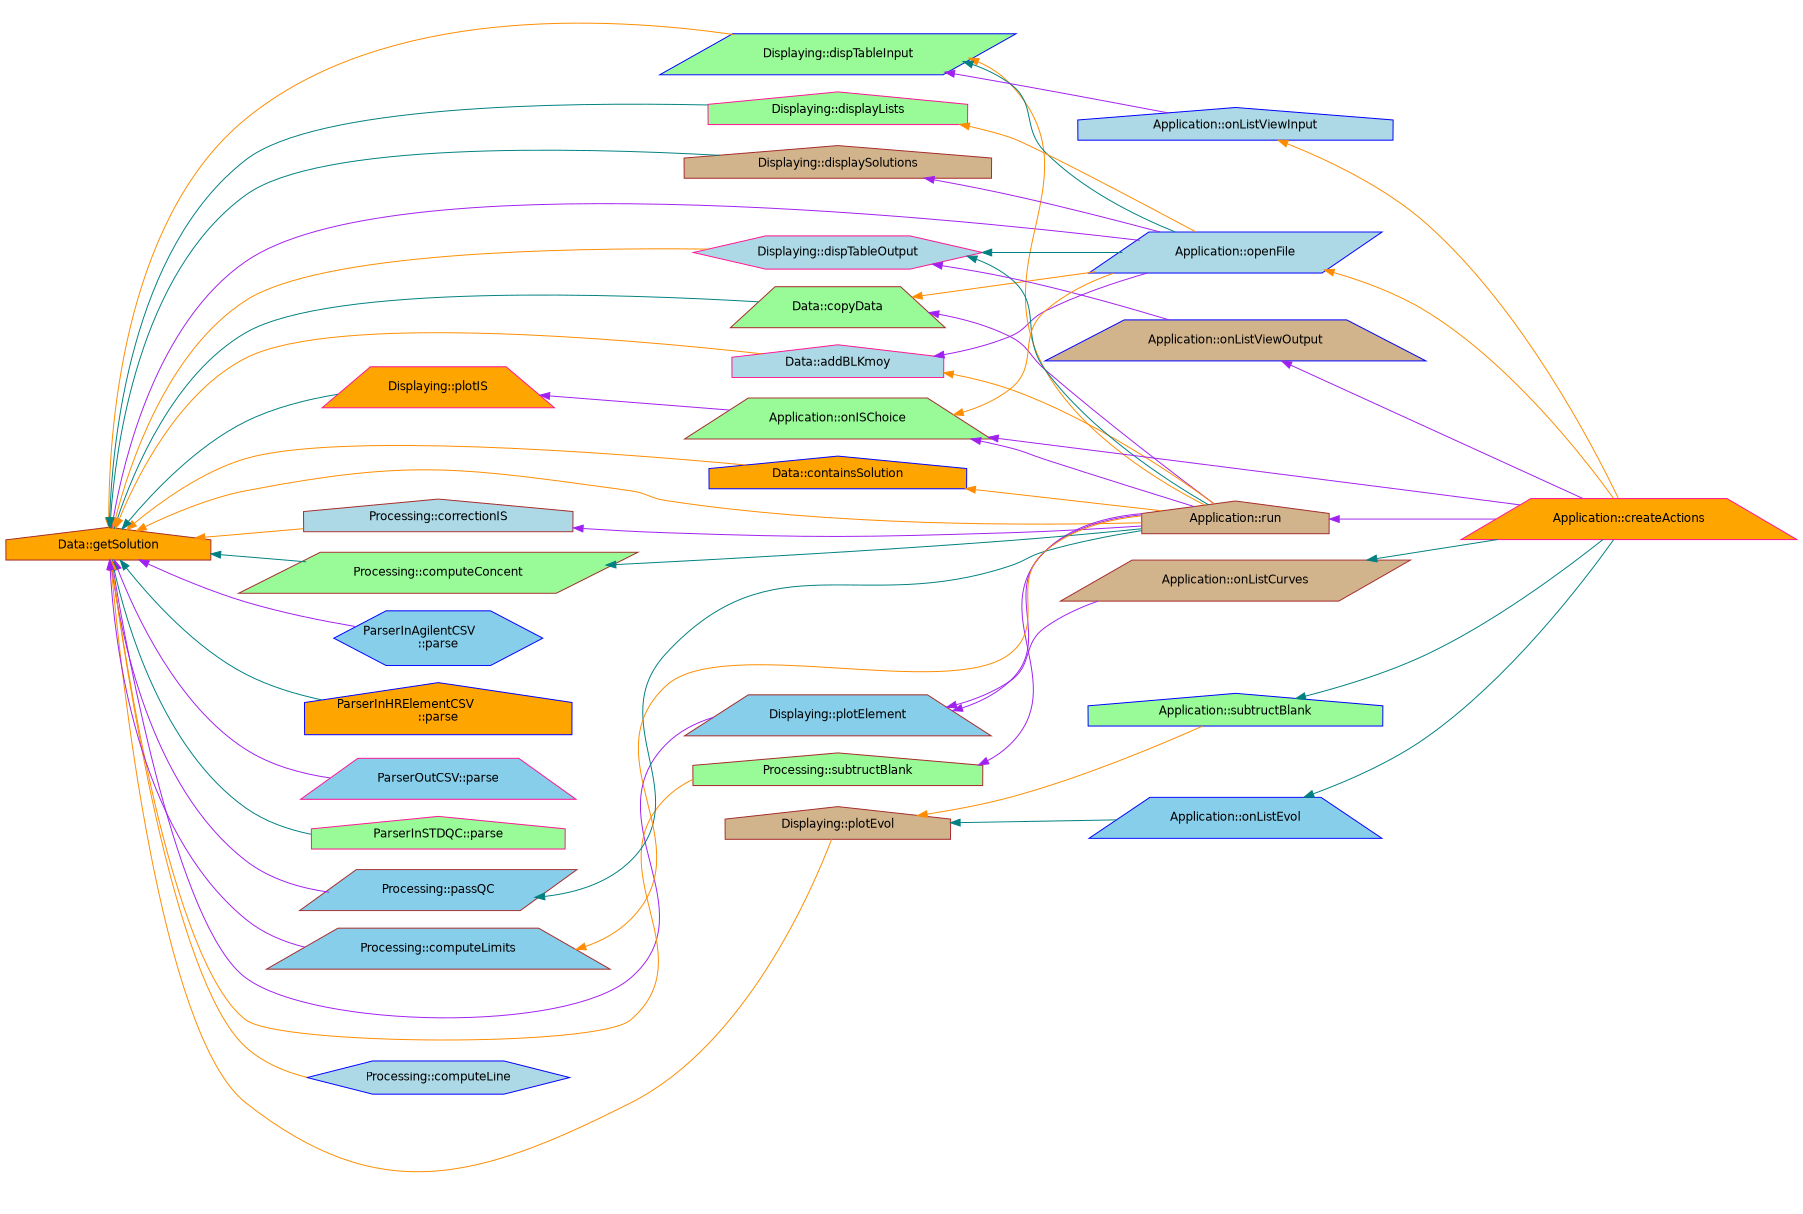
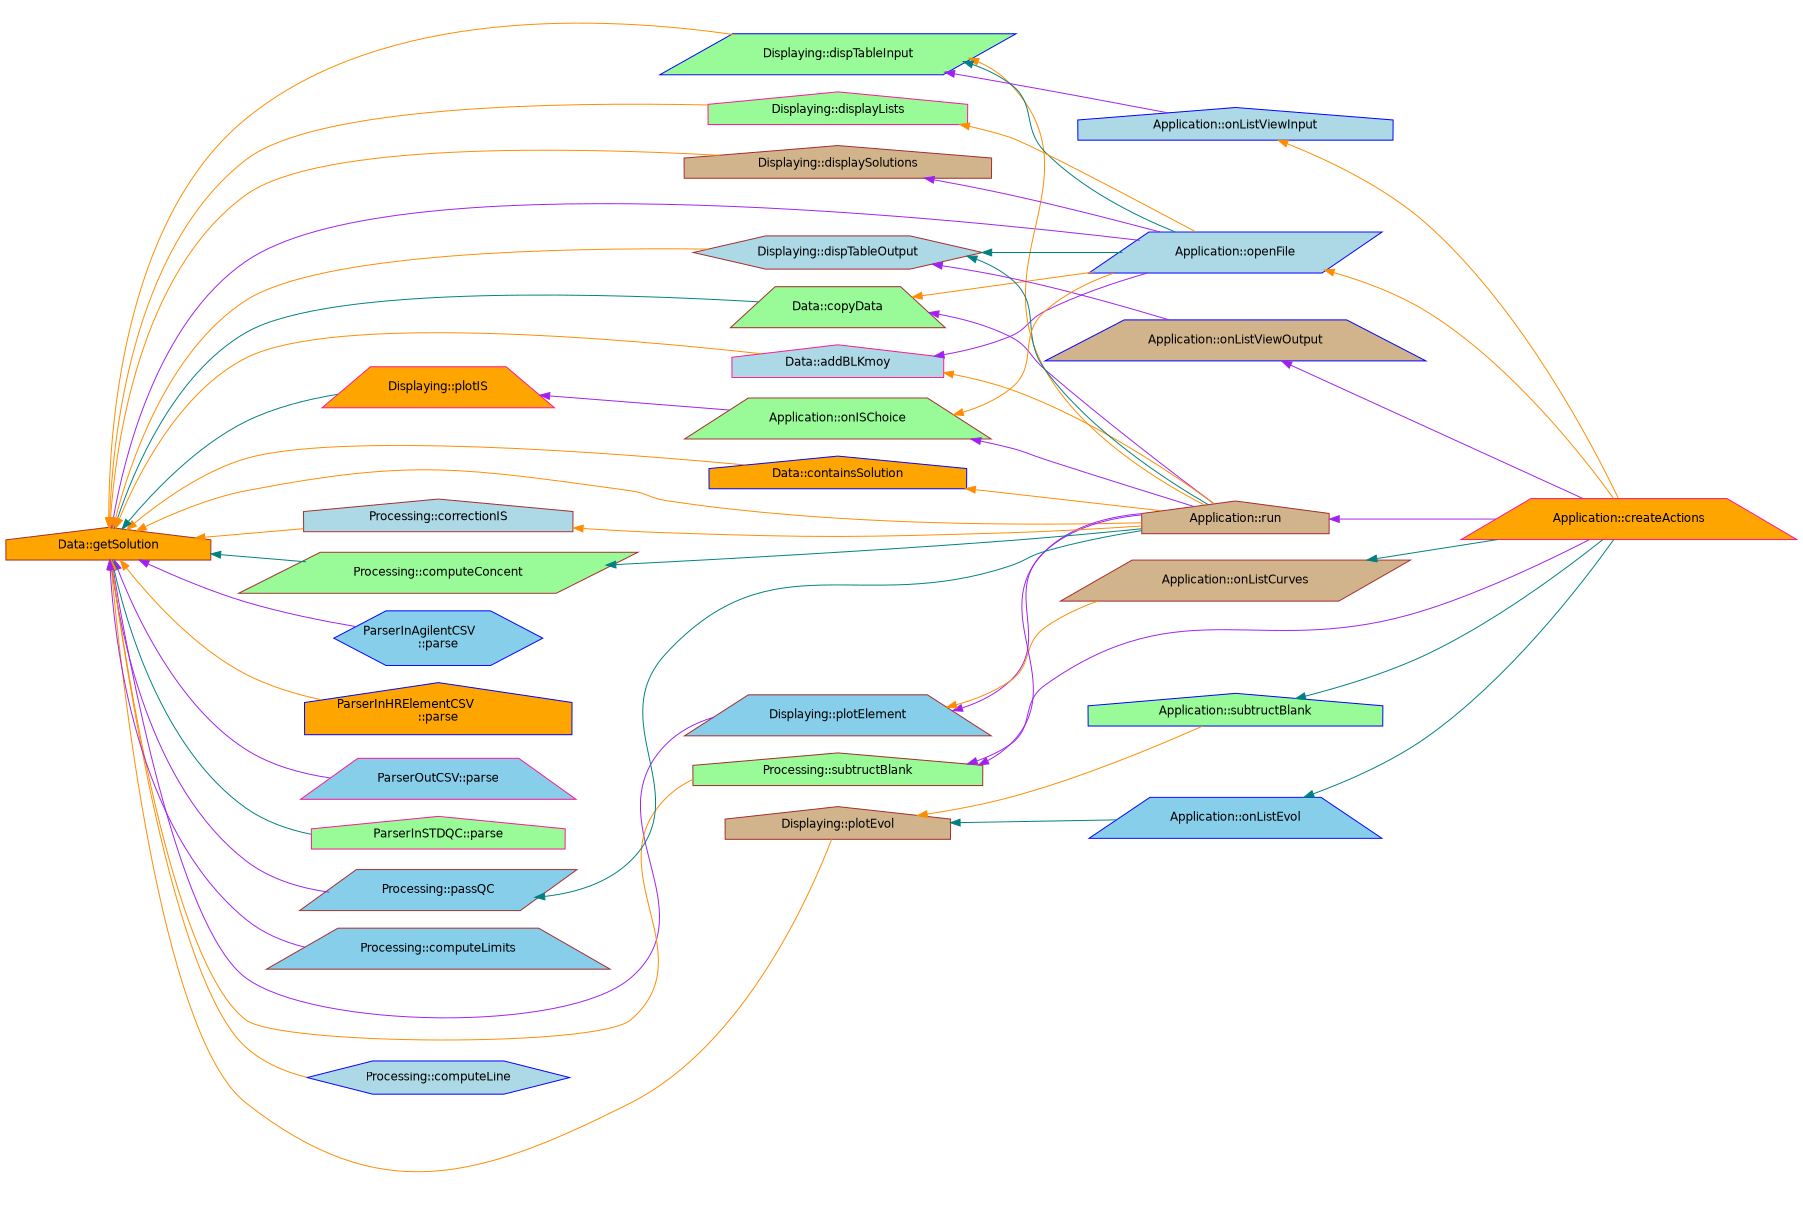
(279, 142) -> (279, 142)
(301, 173) -> (301, 173)
(838, 253) -> (838, 253)
(1259, 471) -> (1266, 630)
(862, 536) -> (862, 536)
(1035, 637) -> (1035, 637)
(212, 653) -> (212, 653)
(795, 666) -> none
